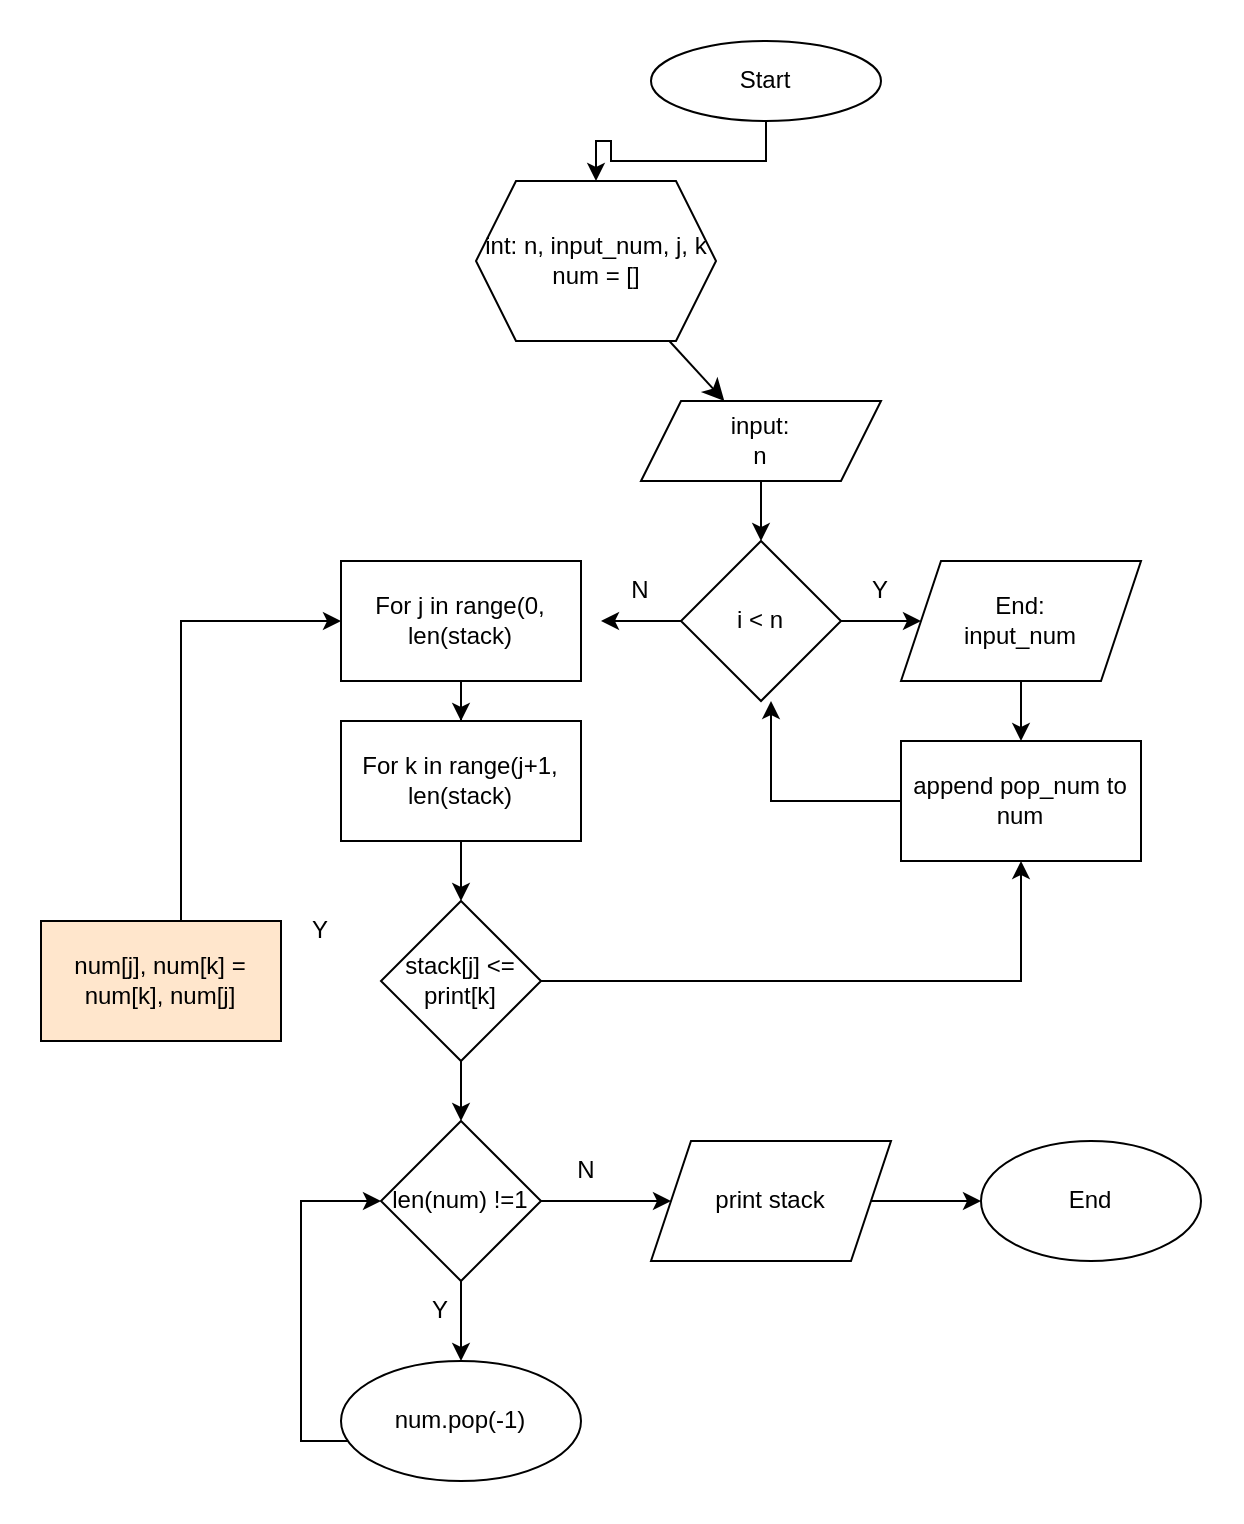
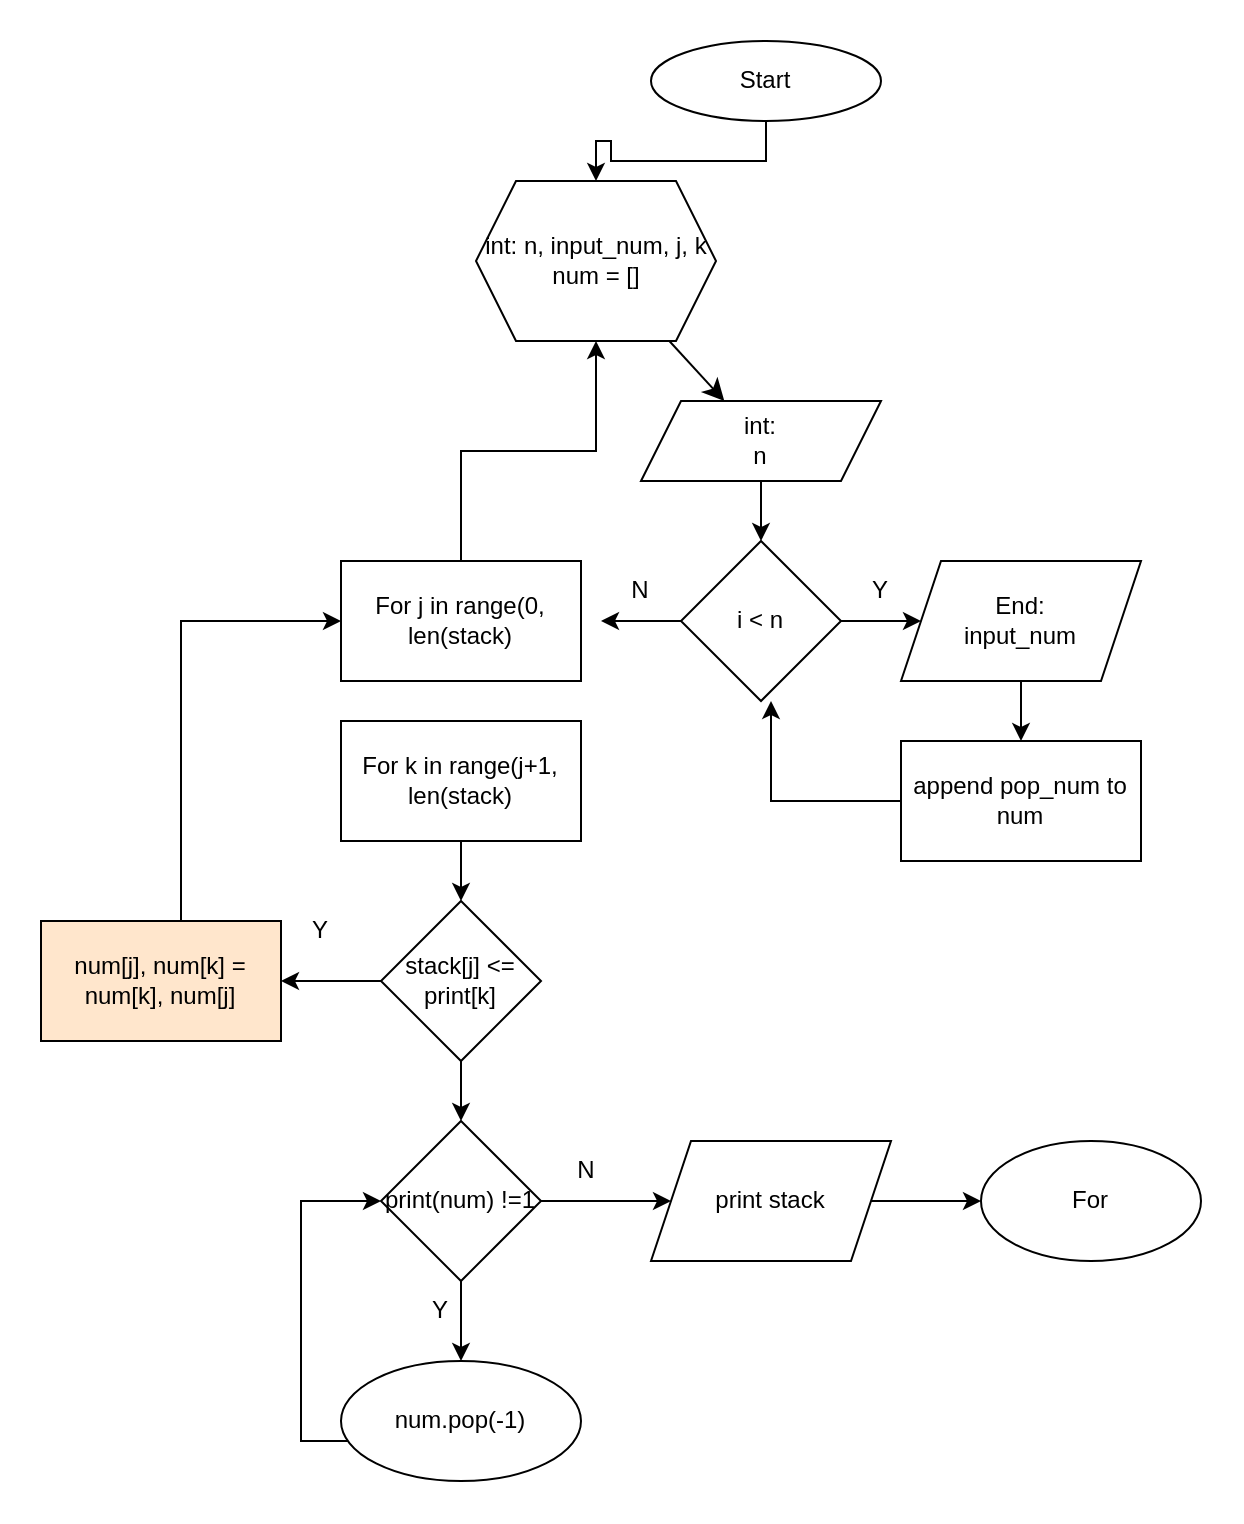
(761, 441) -> (761, 441)
(461, 708) -> (522, 451)
(834, 981) -> (338, 981)
(461, 1201) -> (461, 1201)
(1091, 1201) -> (1091, 1201)
